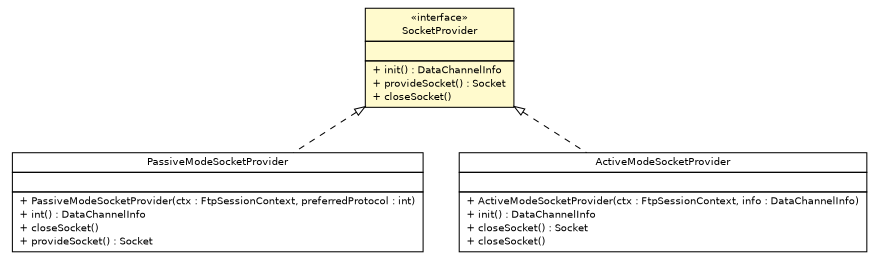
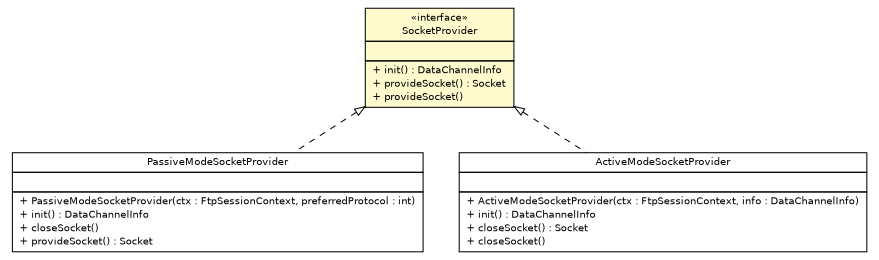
(412, 97) -> (418, 97)
(83, 215) -> (85, 215)
